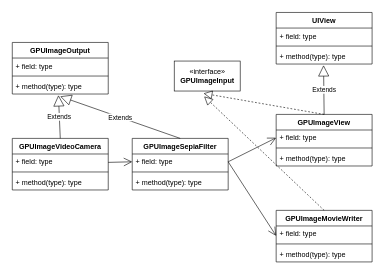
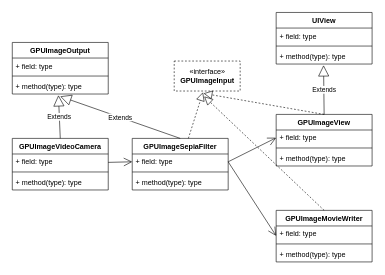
(207, 76) -> (207, 76)
none -> (194, 120)
